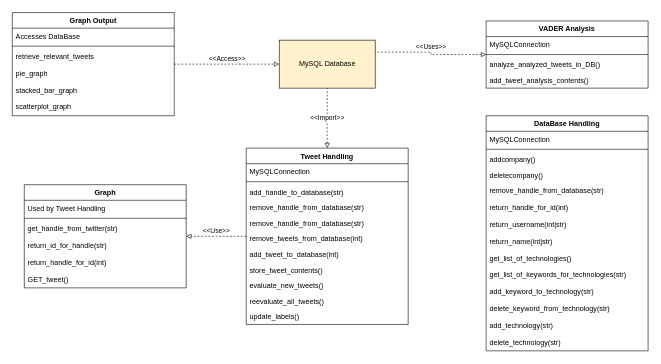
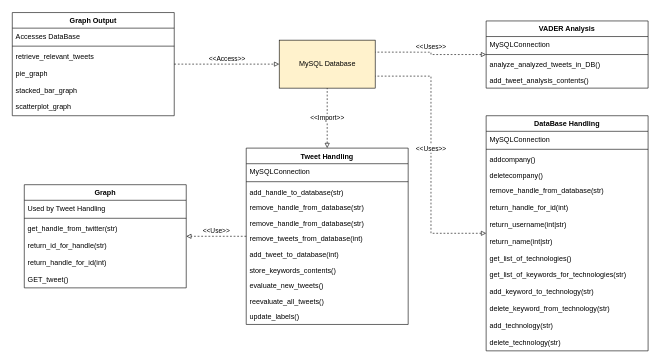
none -> (404, 76)
(294, 270) -> (300, 270)
